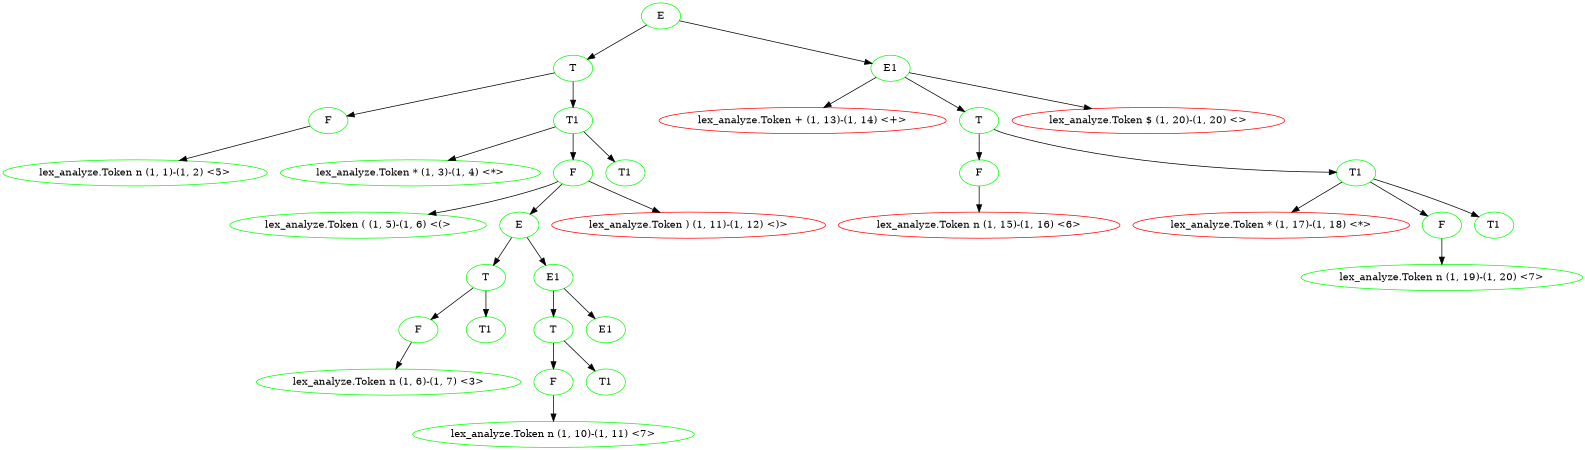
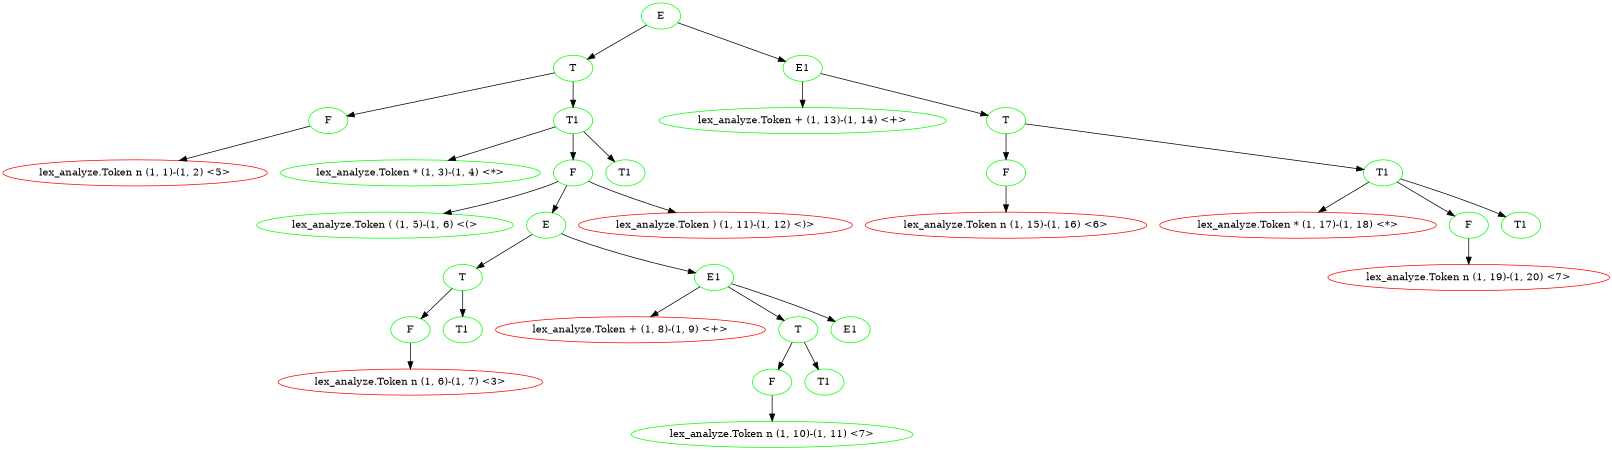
(803, 121) -> (803, 121)
(1148, 121) -> none
(135, 173) -> (135, 173)
(1442, 277) -> (1469, 277)
none -> (630, 330)
(389, 382) -> (410, 382)
